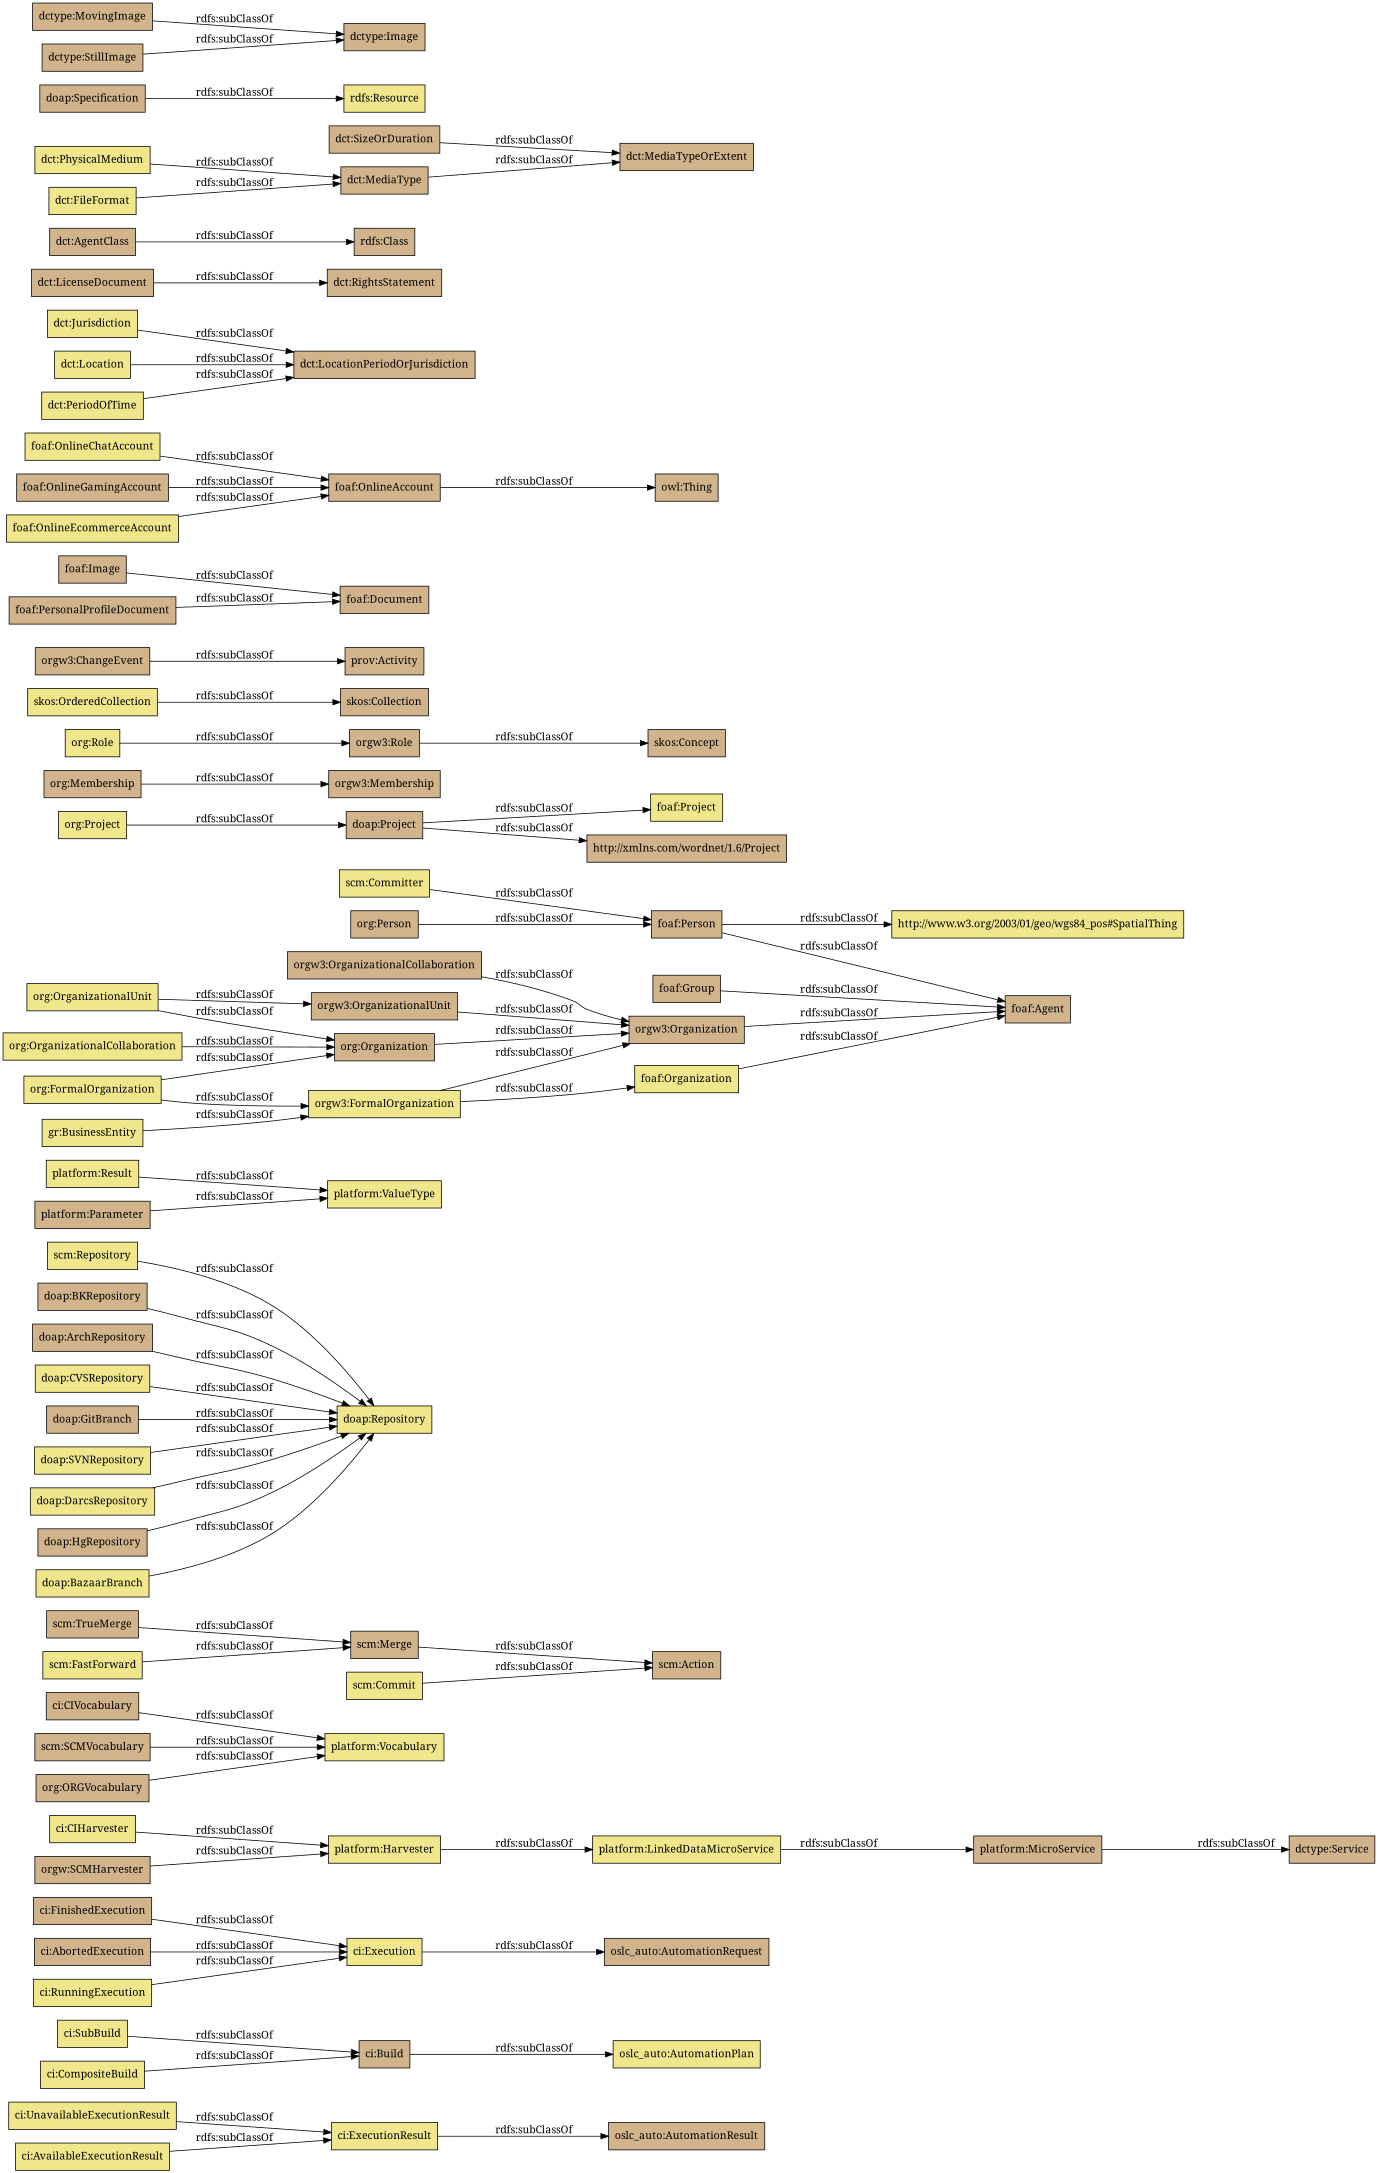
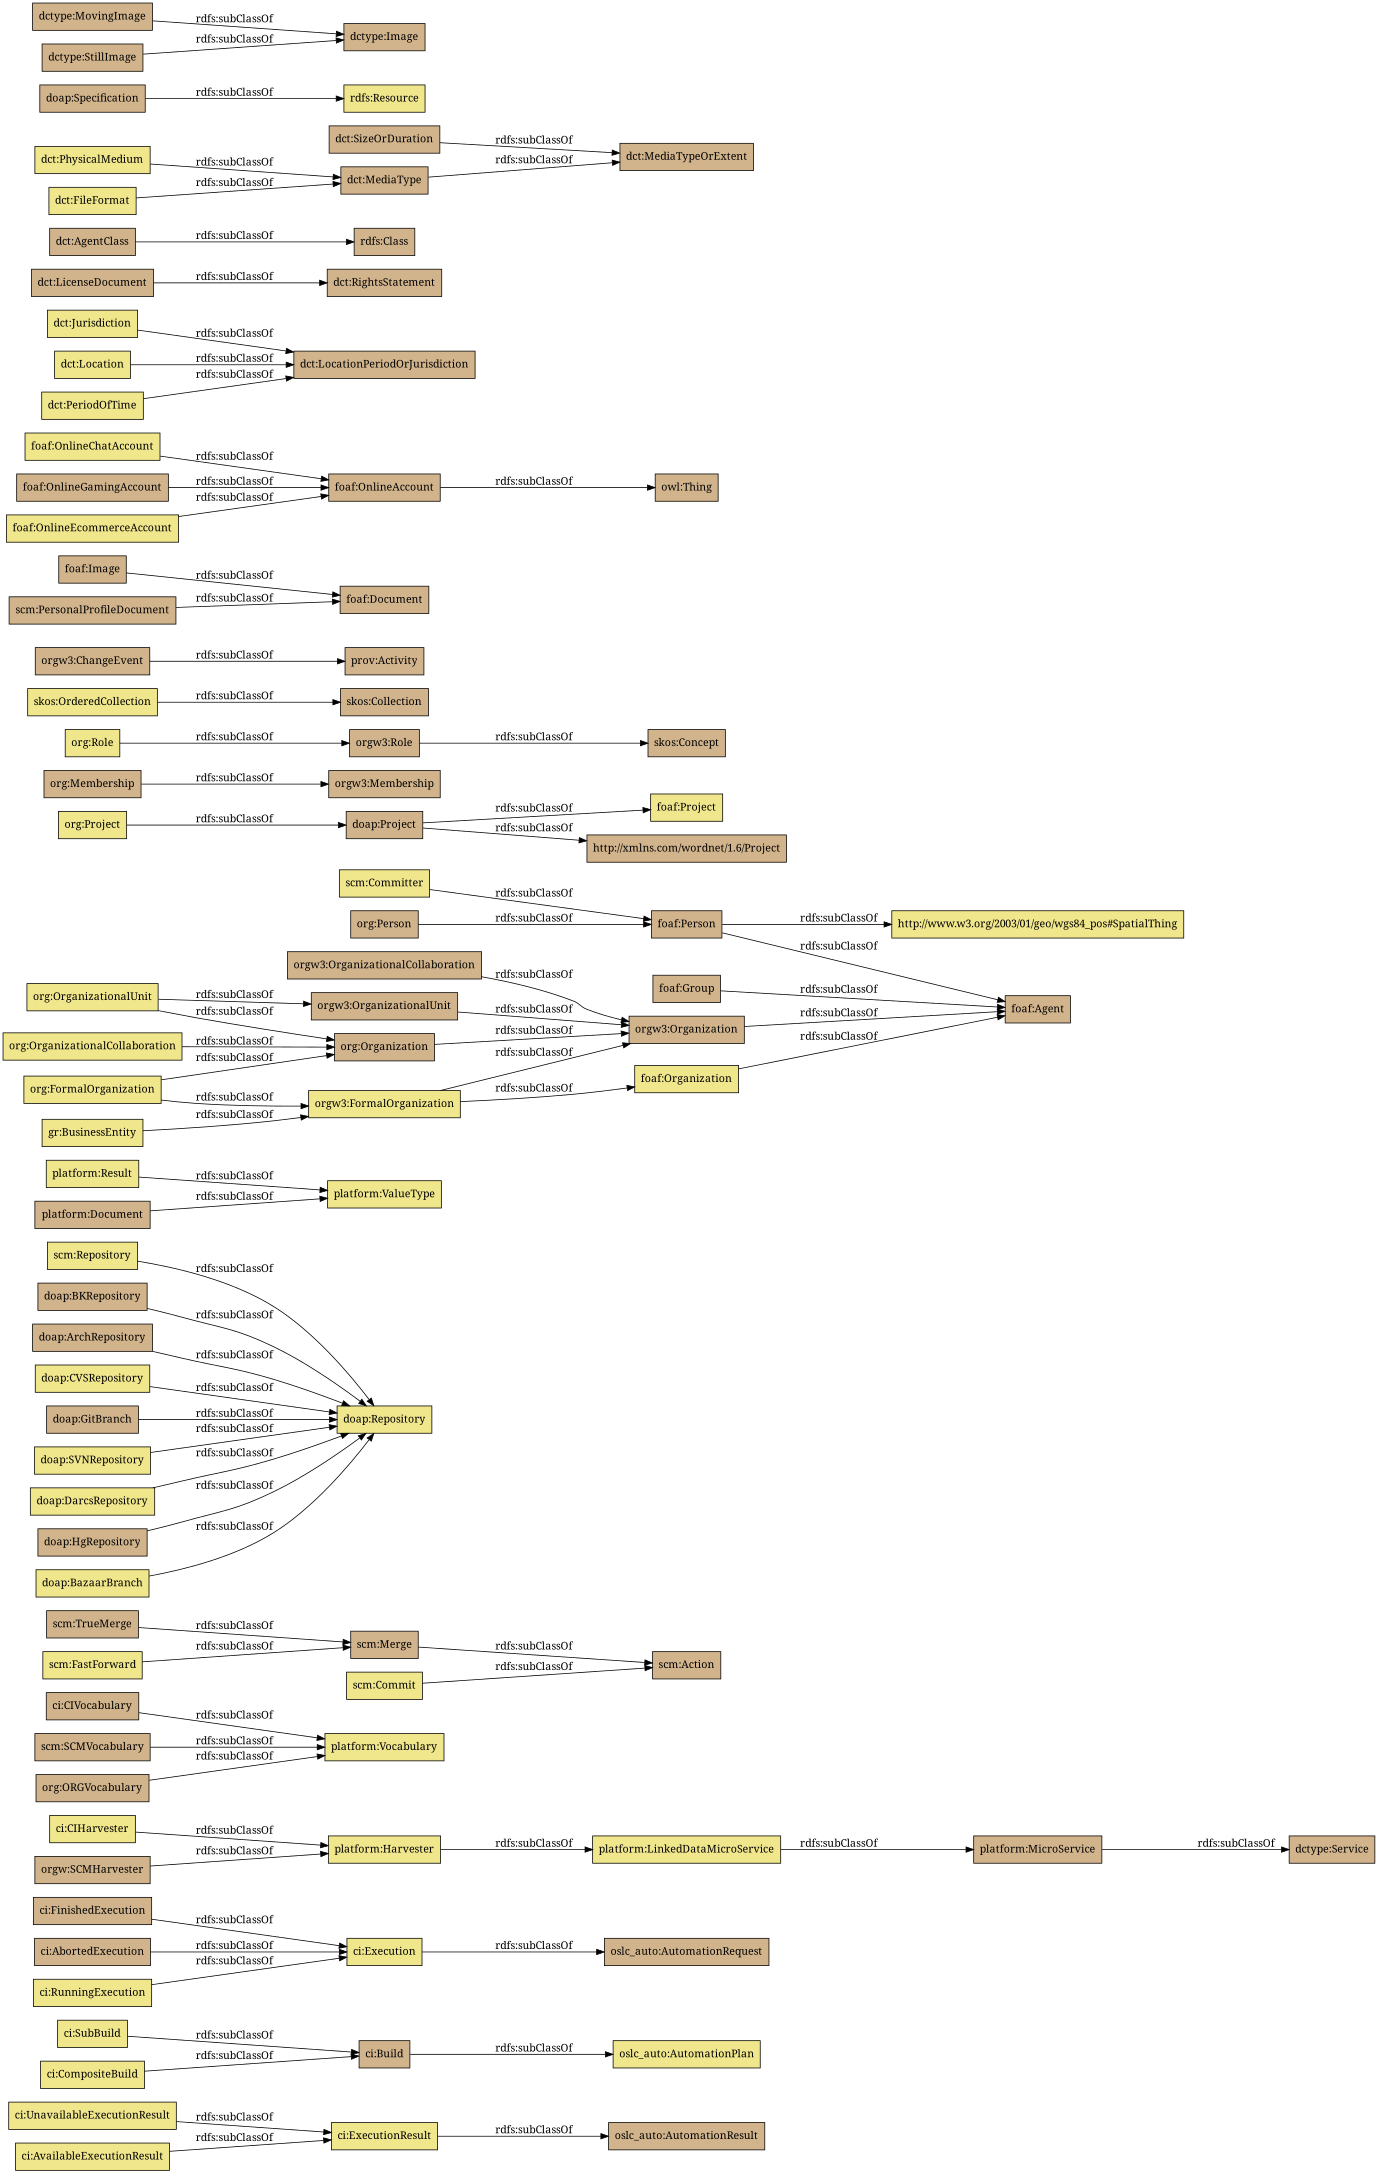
(93, 610) -> (93, 610)
(93, 1215) -> (93, 1215)
